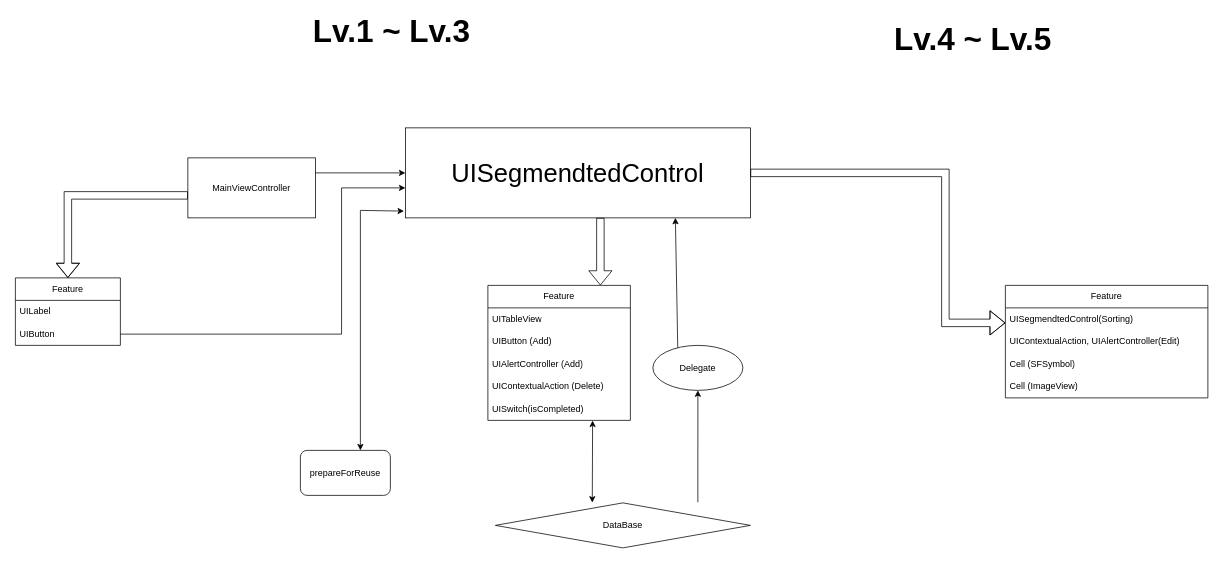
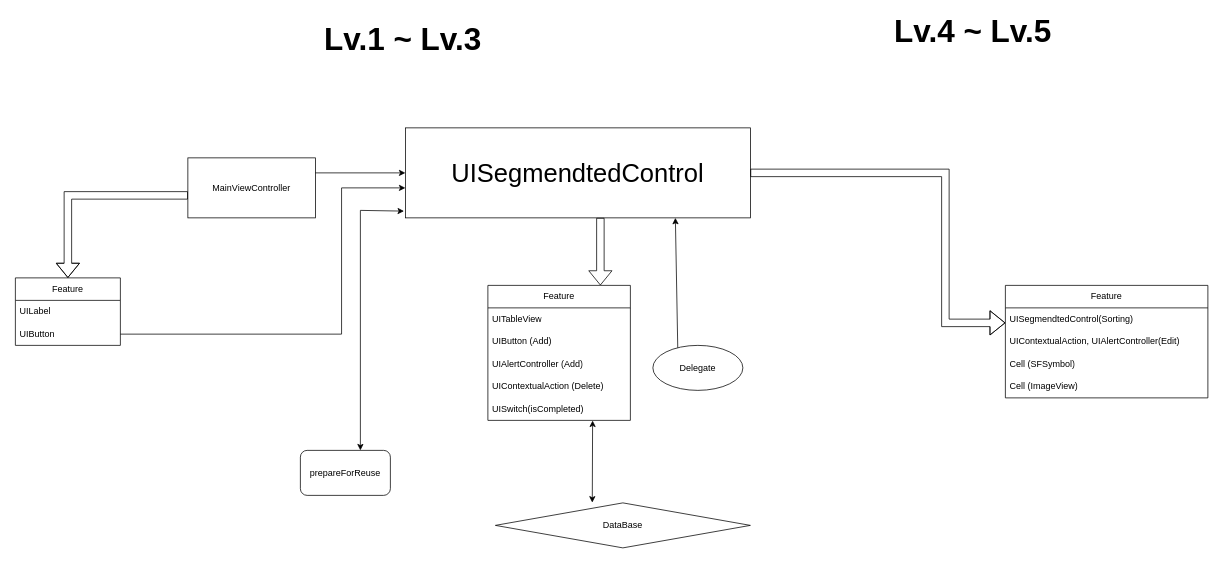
(398, 30) -> (409, 38)
(979, 38) -> (979, 30)
(698, 397) -> none
